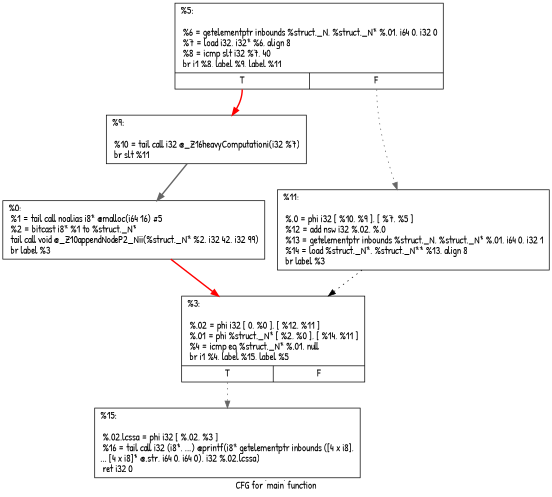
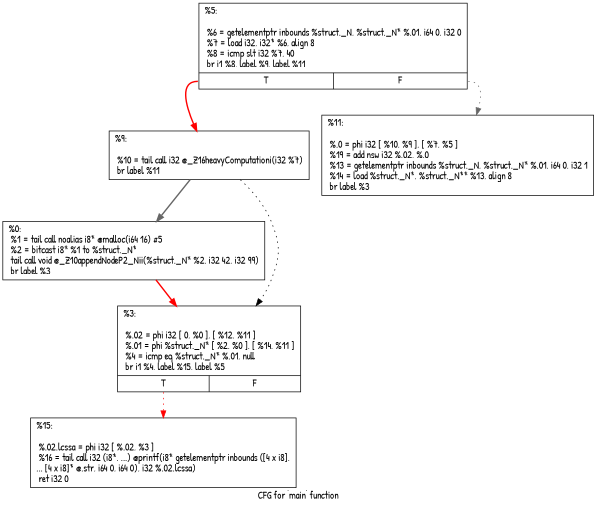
(131, 155) -> (137, 171)
(334, 230) -> (378, 155)
(348, 281) -> (276, 236)
(227, 392) -> (163, 401)
